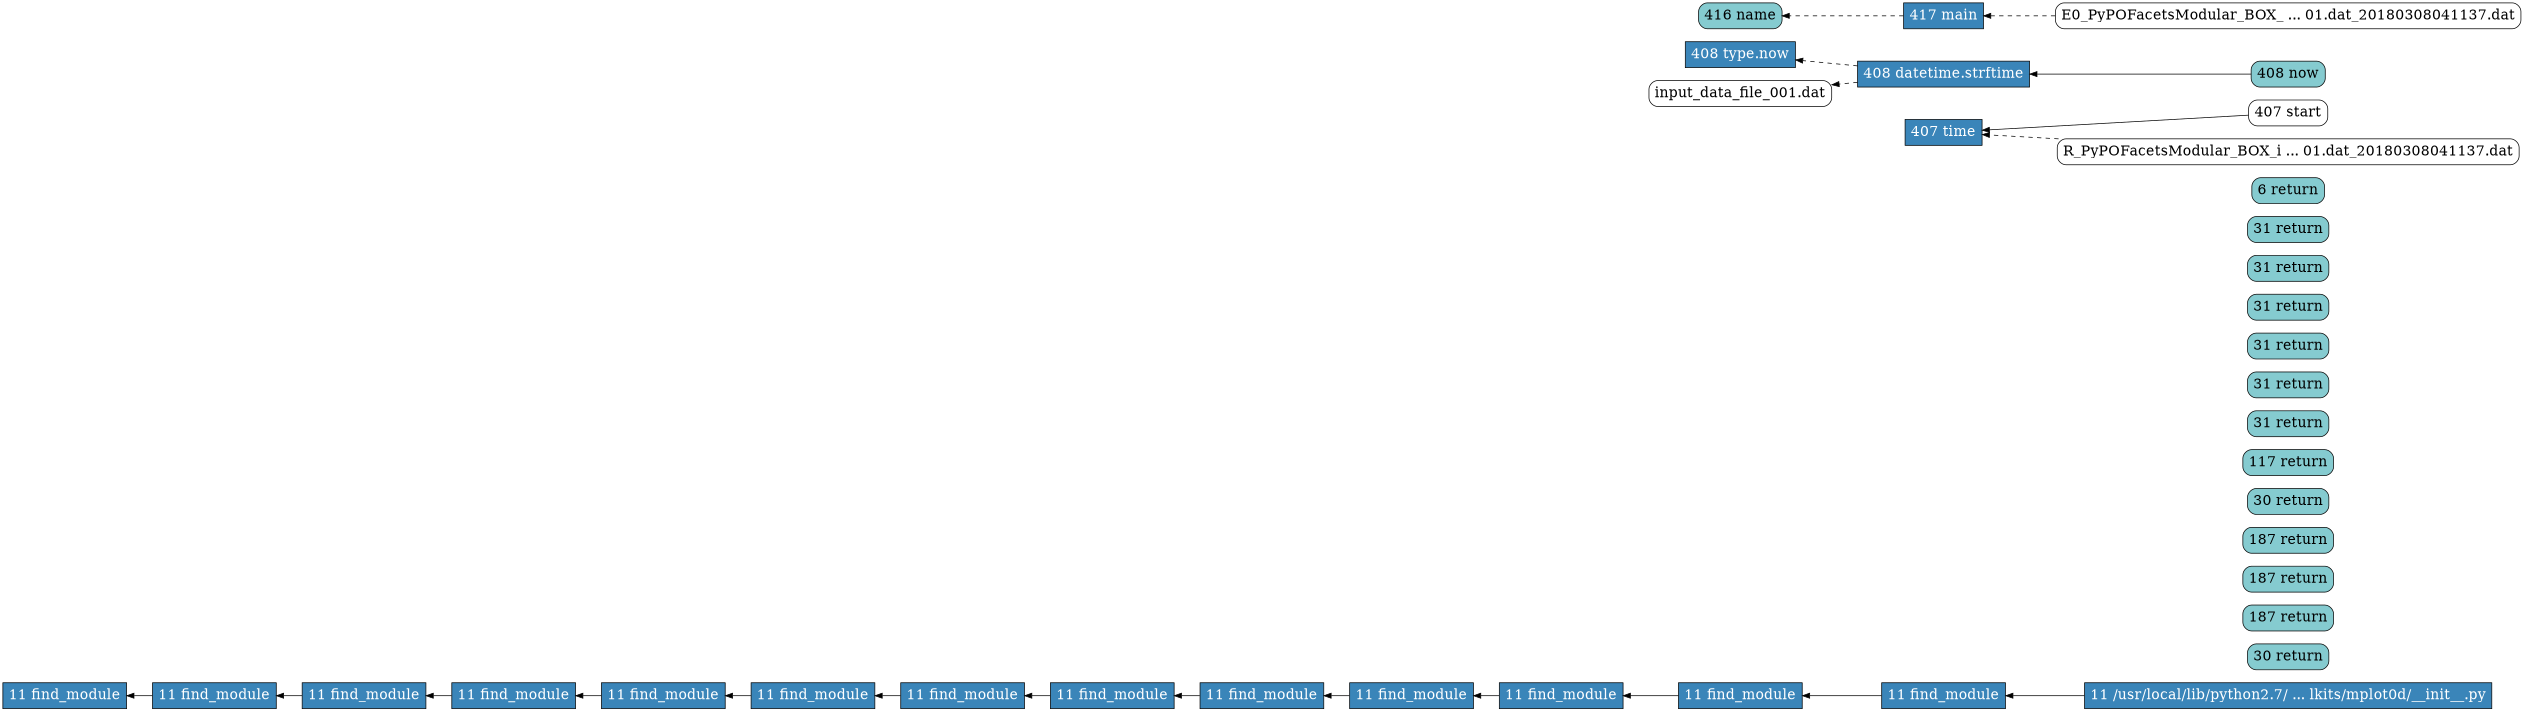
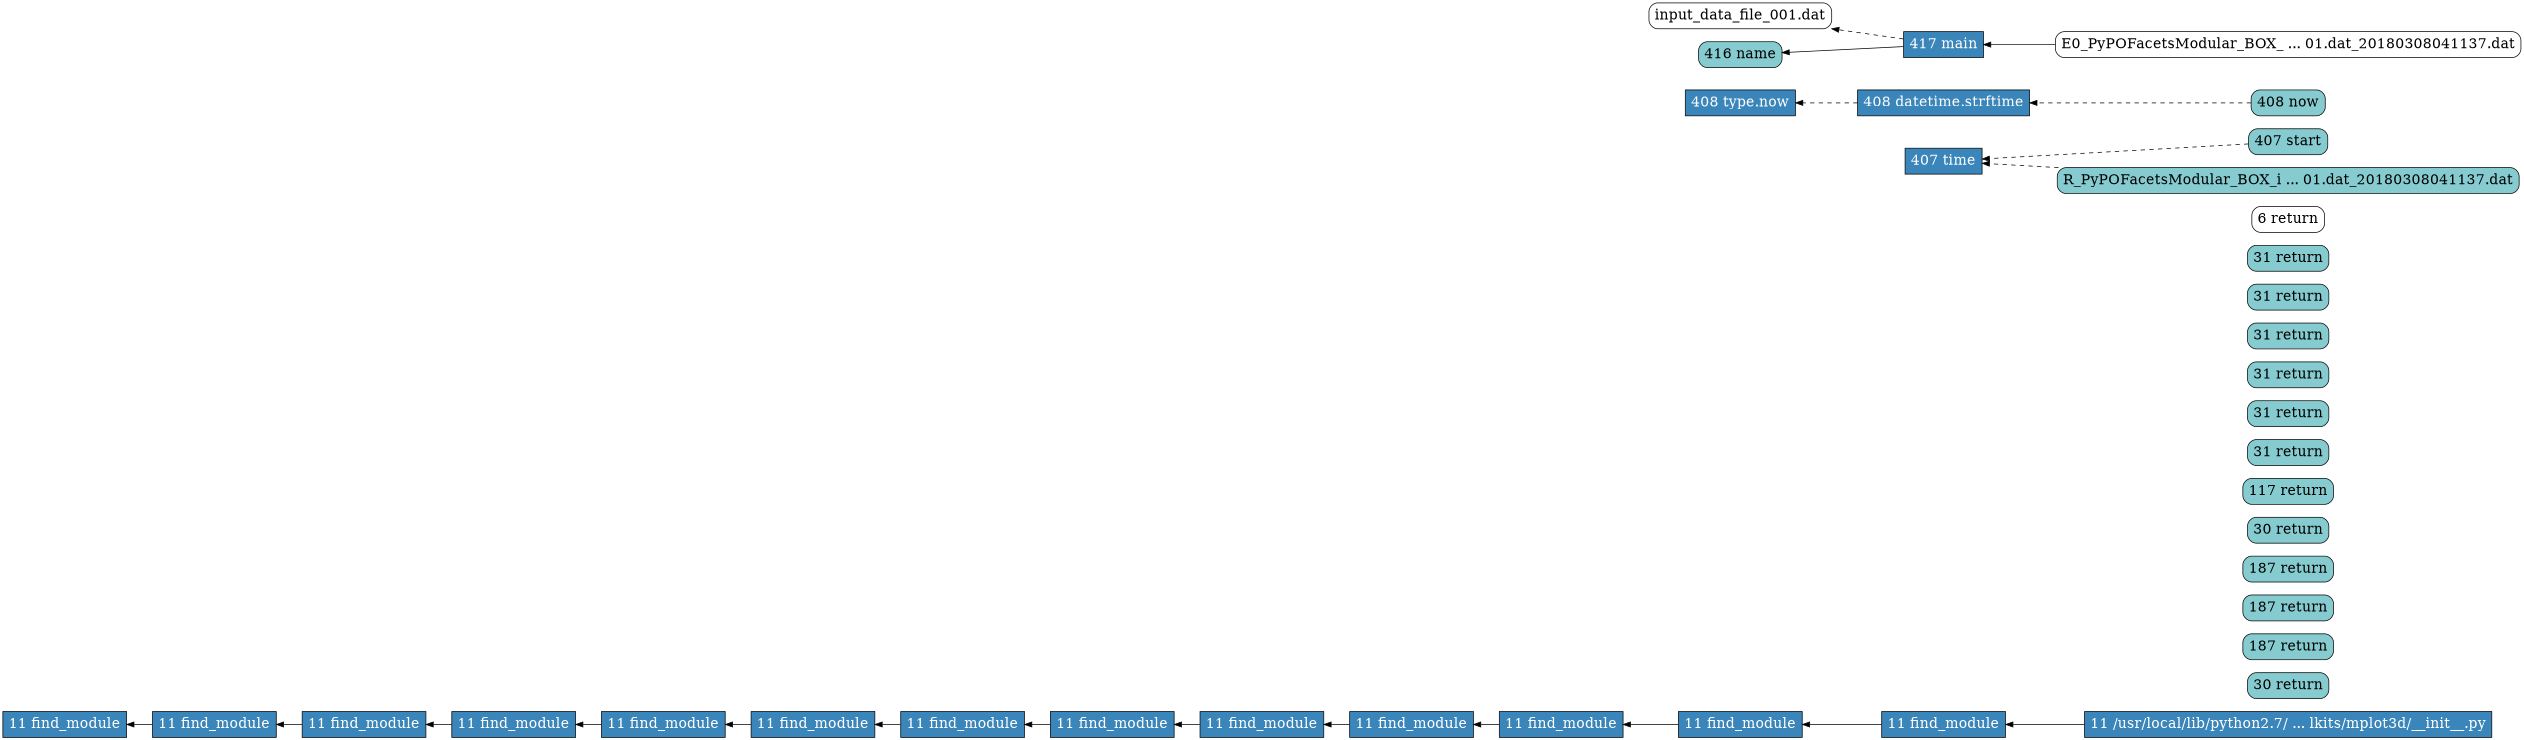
(1846, 16) -> (1846, 49)
(2023, 16) -> (2023, 45)
(2144, 74) -> (2144, 103)
(1848, 83) -> (1871, 34)
(2288, 113) -> (2288, 142)
(2119, 122) -> (2119, 151)
(2288, 152) -> (2288, 181)
(2288, 191) -> (2288, 219)
(2288, 696) -> (2288, 724)
